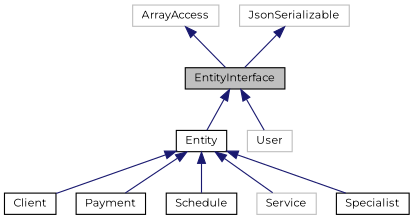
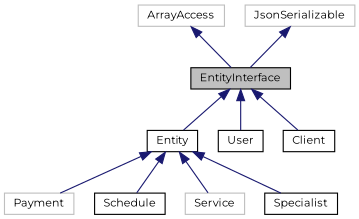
(270, 141) -> (241, 141)
(111, 174) -> (279, 113)
(111, 204) -> (39, 204)
